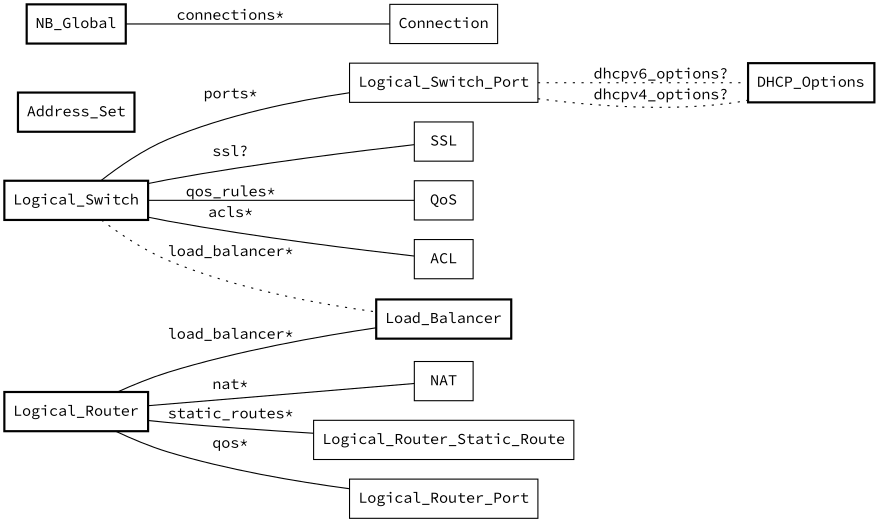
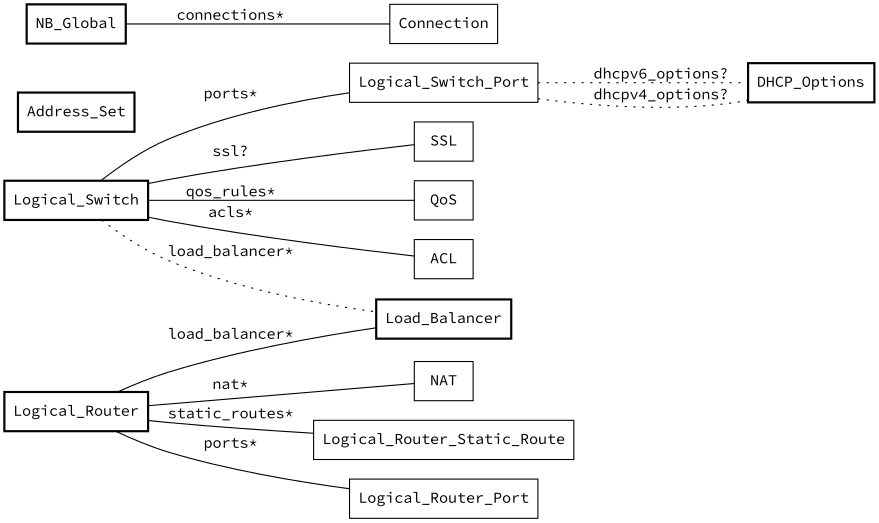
(231, 444) -> (231, 444)
